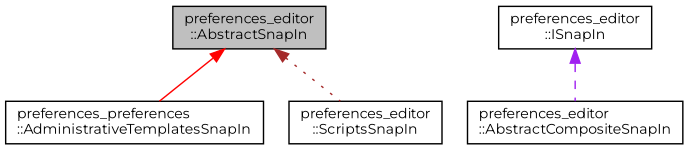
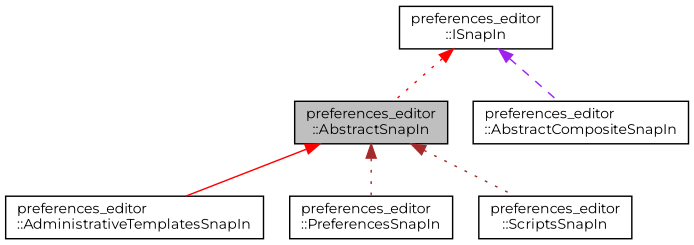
none -> (418, 80)
(135, 123) -> (135, 217)
none -> (371, 217)
